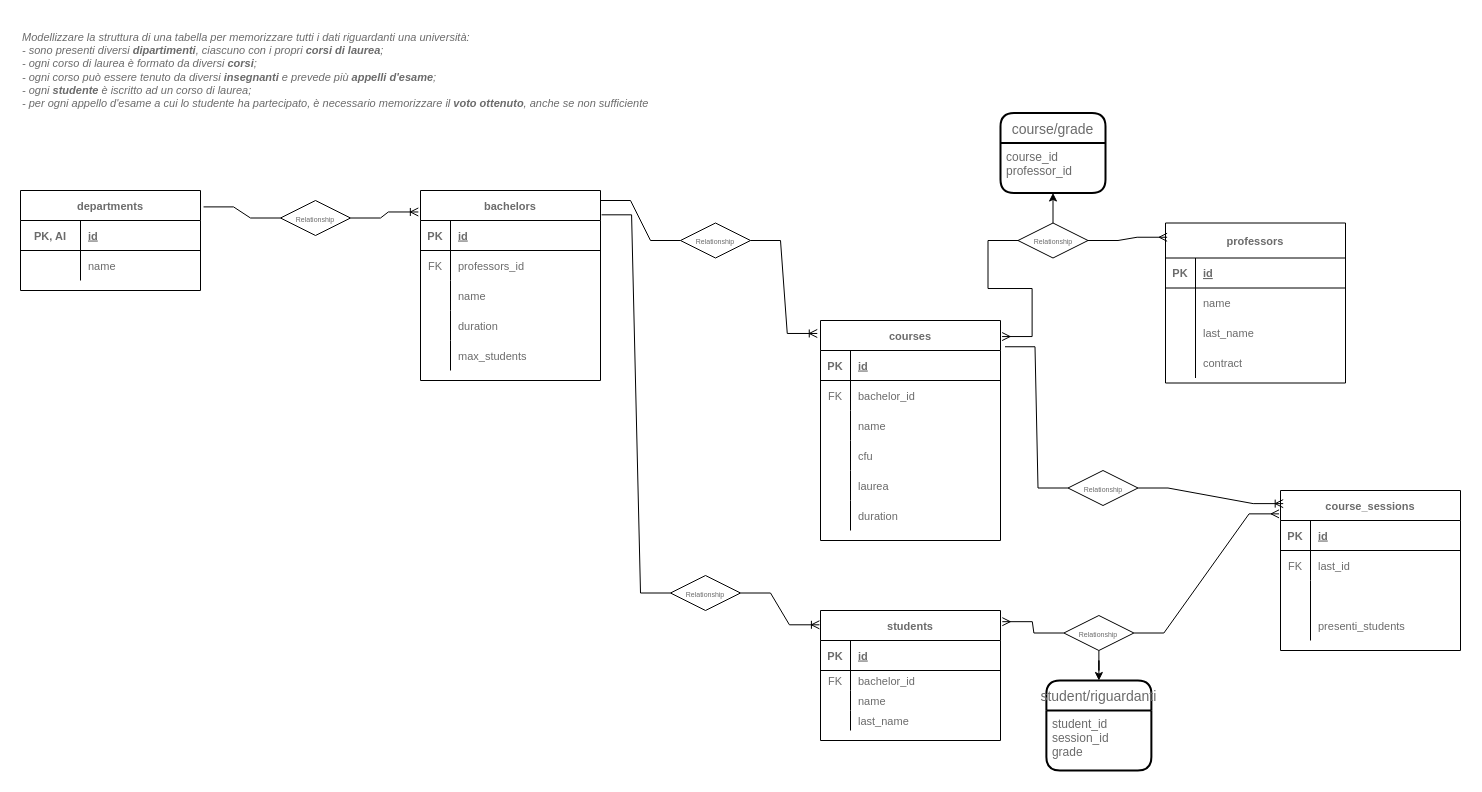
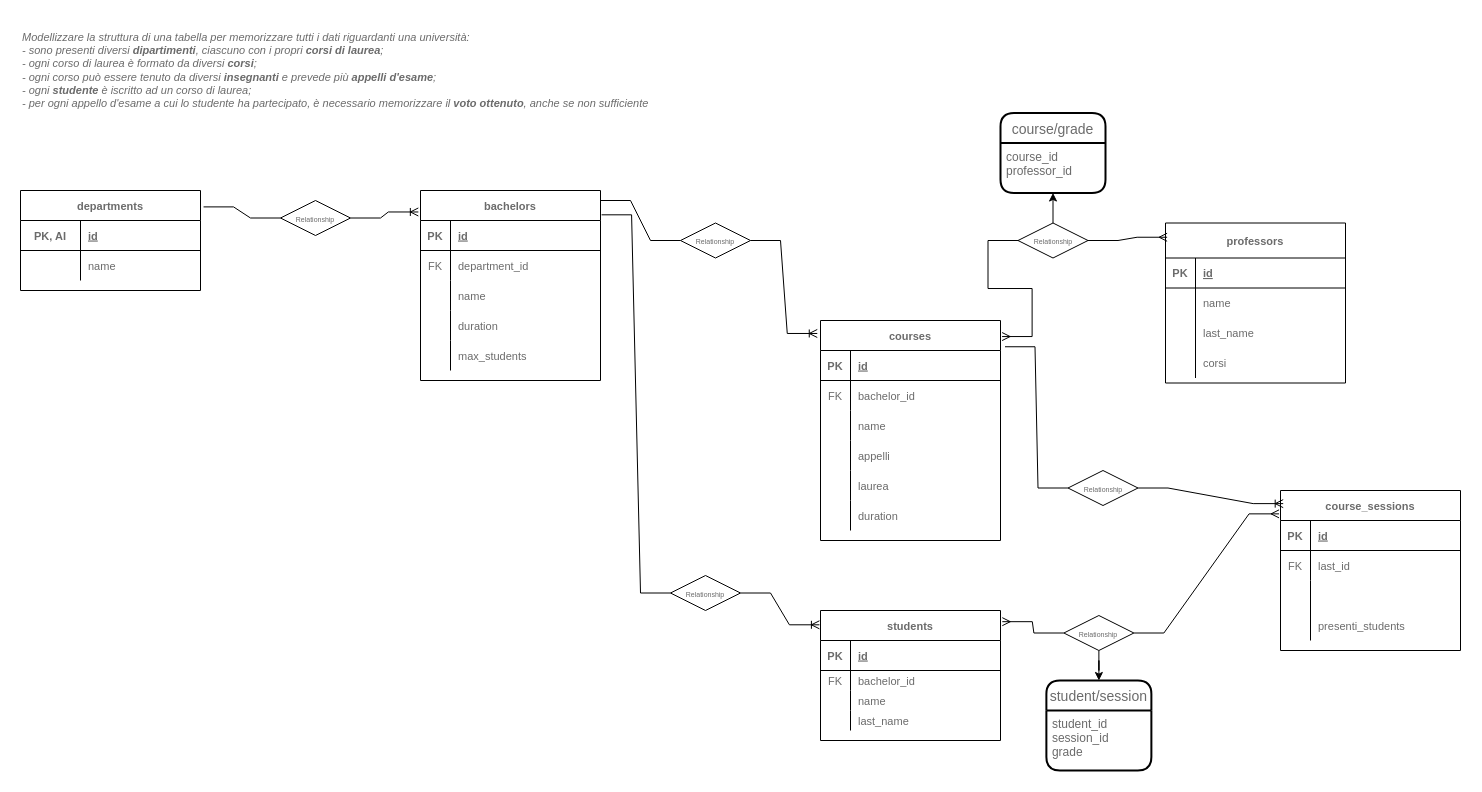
(497, 266) -> (497, 266)
(1228, 363) -> (1217, 363)
(867, 456) -> (875, 456)
(1098, 696) -> (1098, 696)
